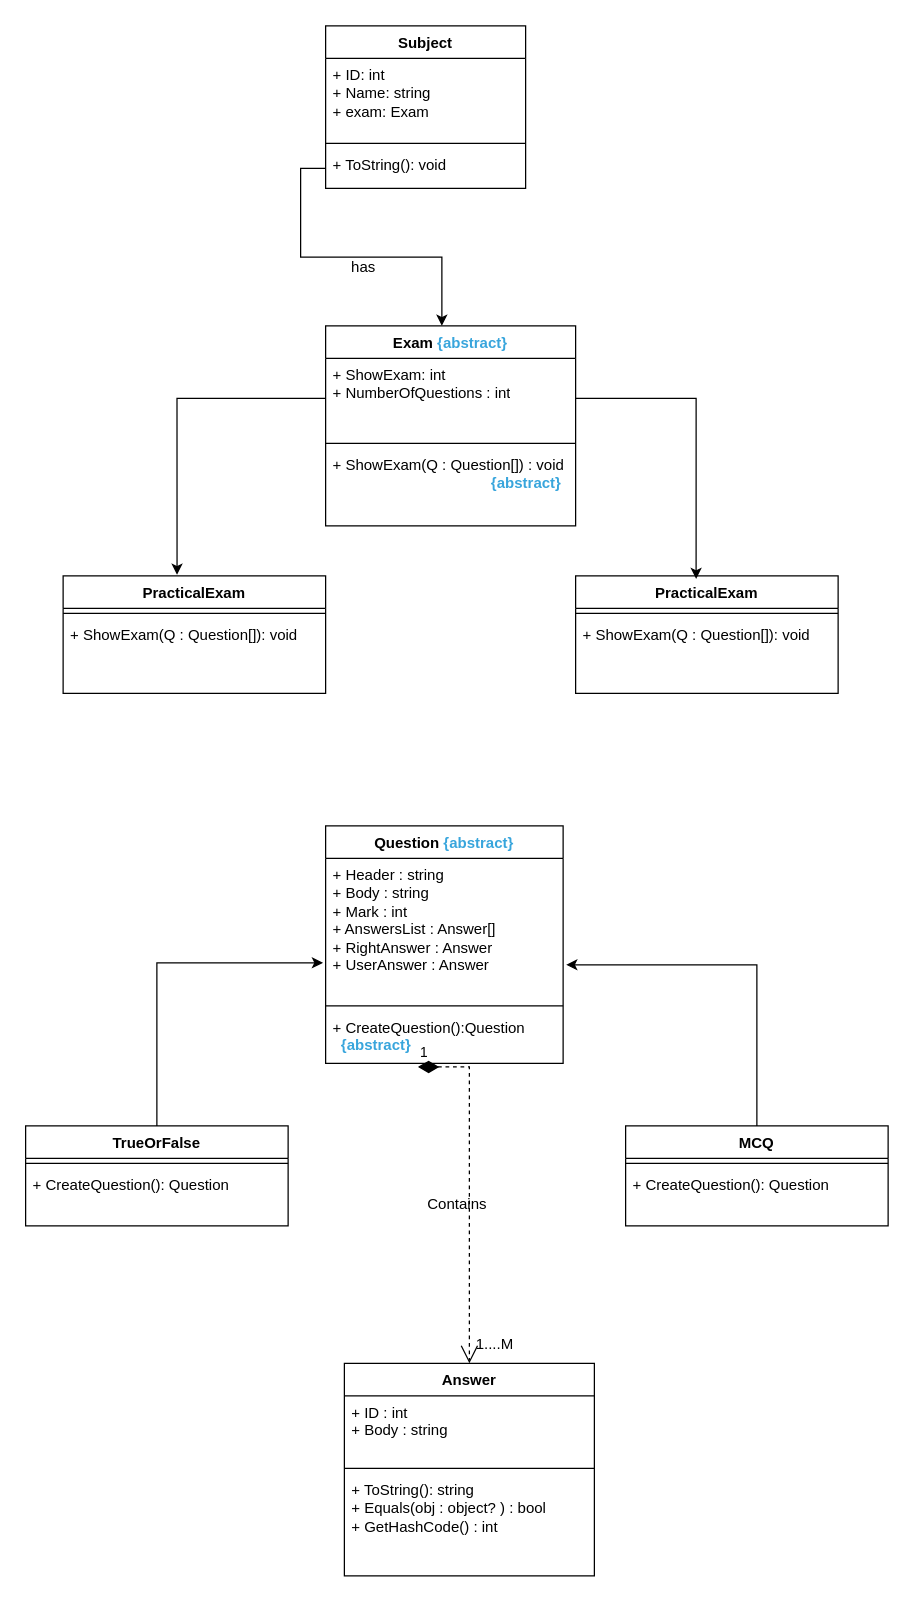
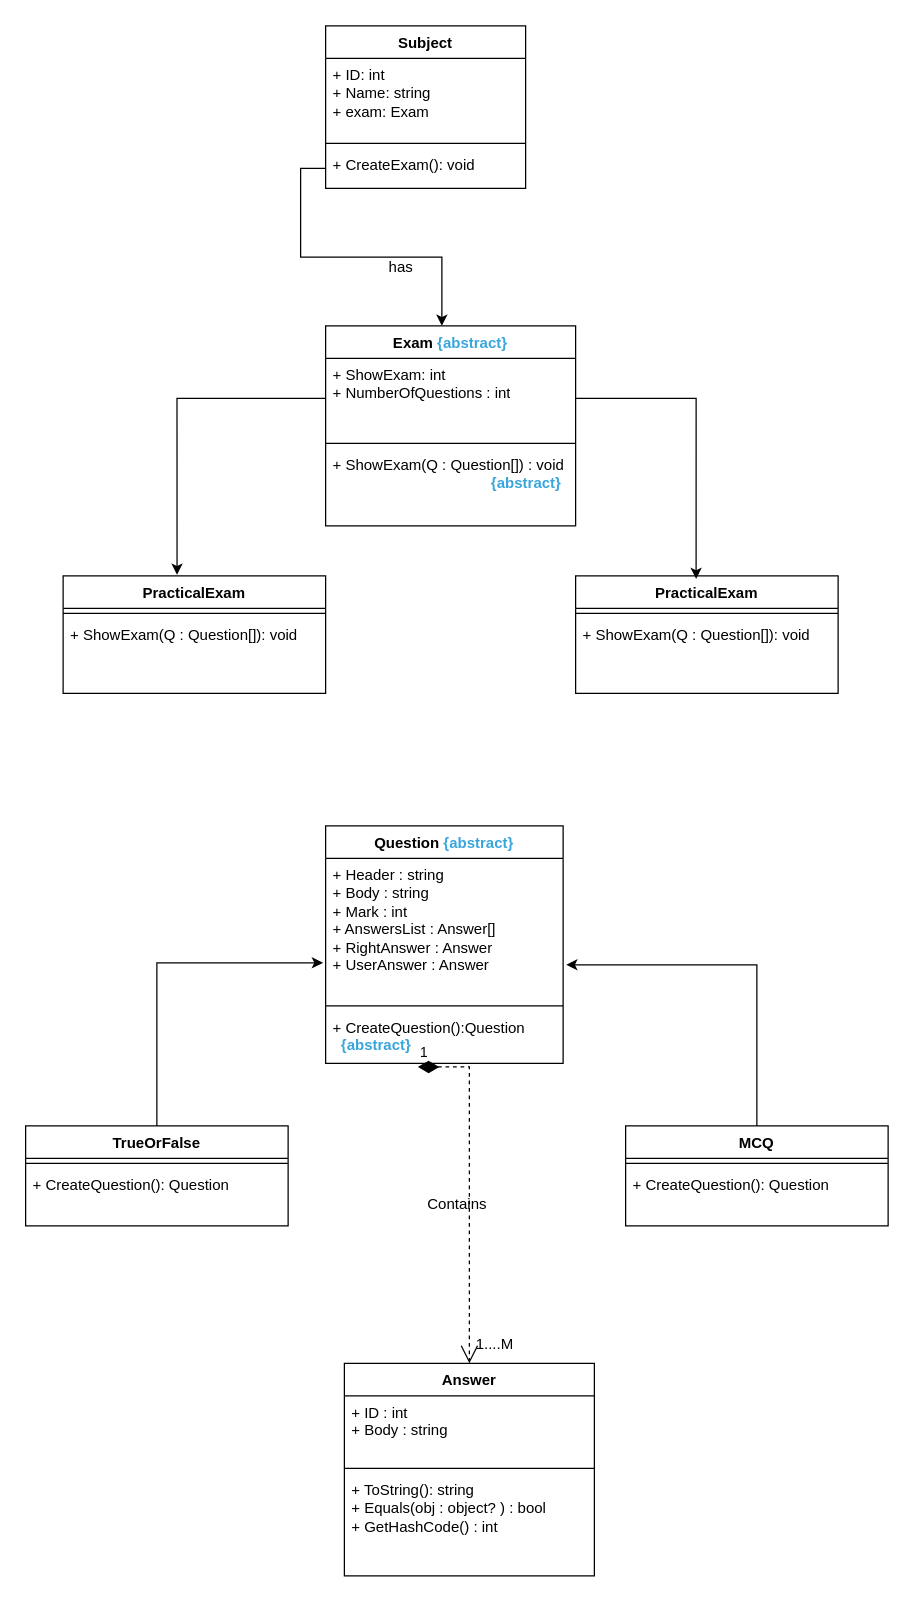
(399, 166) -> (409, 166)
(363, 267) -> (401, 267)
